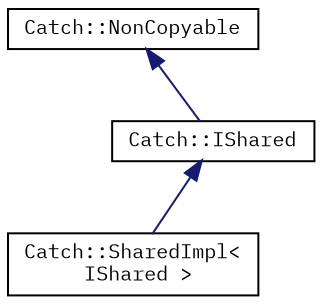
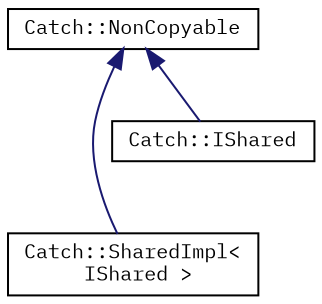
(171, 206) -> (93, 151)
